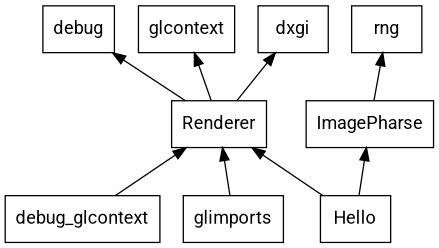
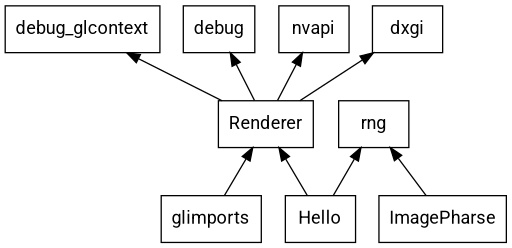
(187, 29) -> (314, 29)
(145, 175) -> (180, 80)
(362, 178) -> (344, 177)
